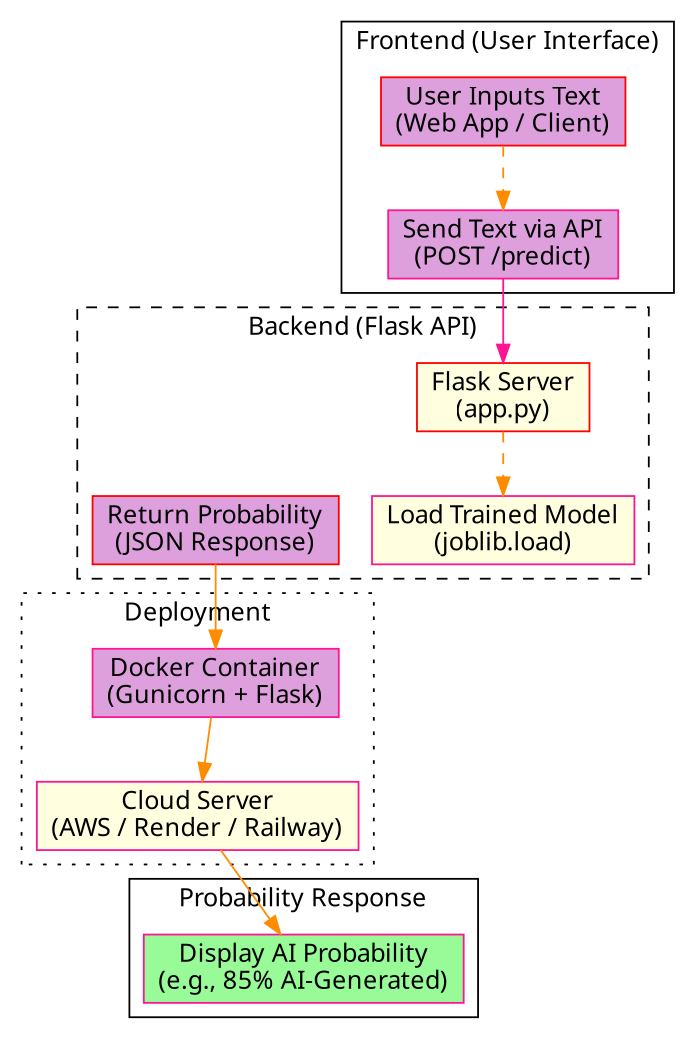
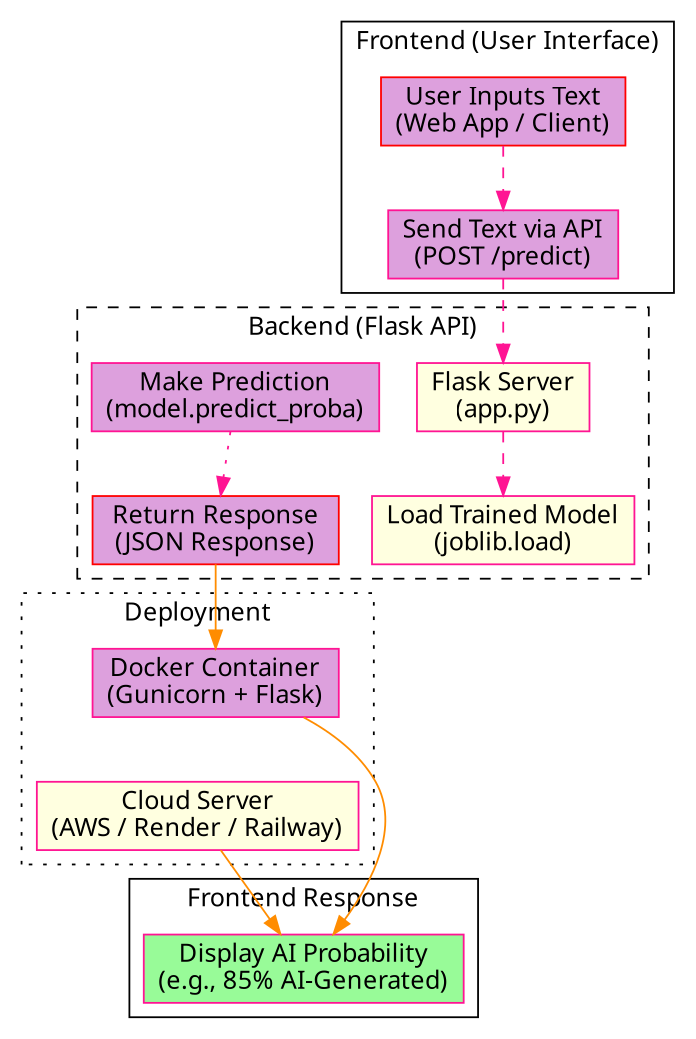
(503, 169) -> (503, 169)
(503, 320) -> (503, 320)
none -> (235, 397)
(503, 397) -> (503, 397)
(503, 454) -> (503, 454)
(216, 530) -> (216, 530)
(208, 740) -> (385, 812)
(304, 900) -> (304, 900)
